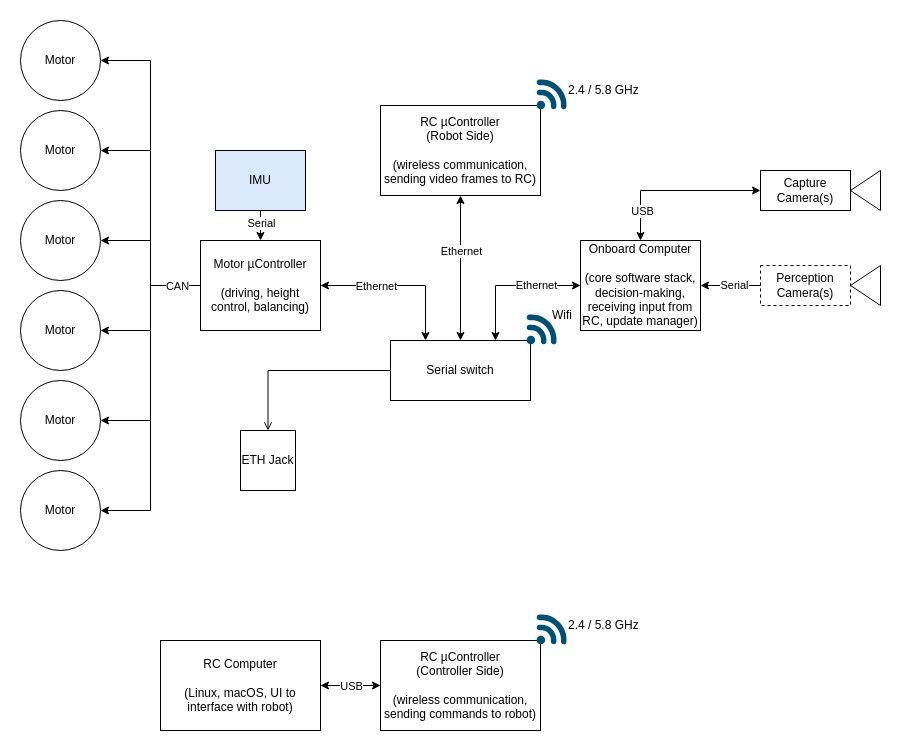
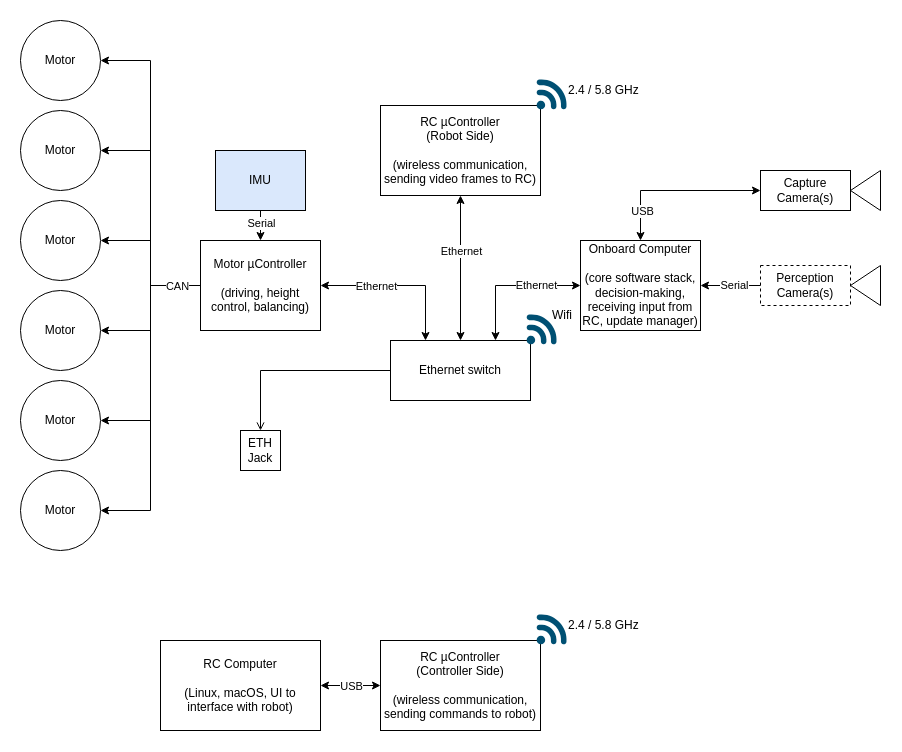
(461, 371) -> (461, 371)
(268, 461) -> (261, 451)
